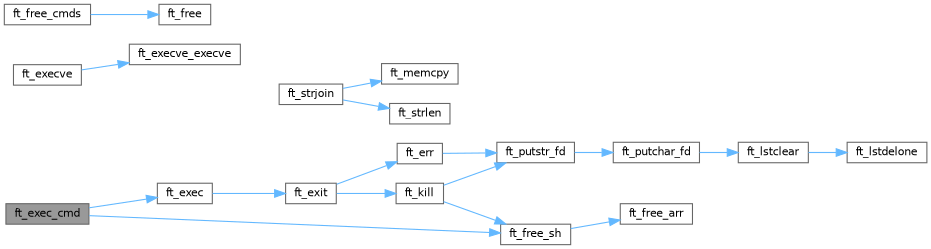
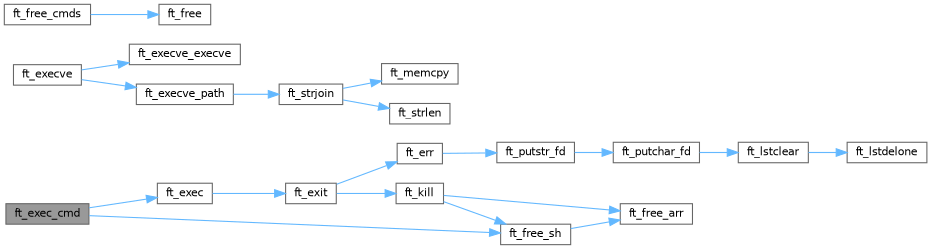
none -> (185, 94)
(470, 176) -> (527, 203)
